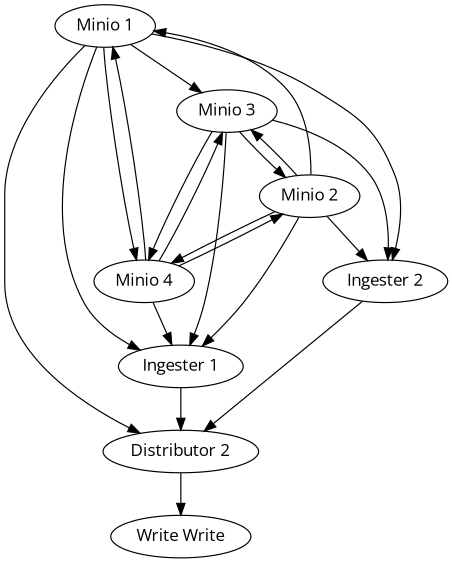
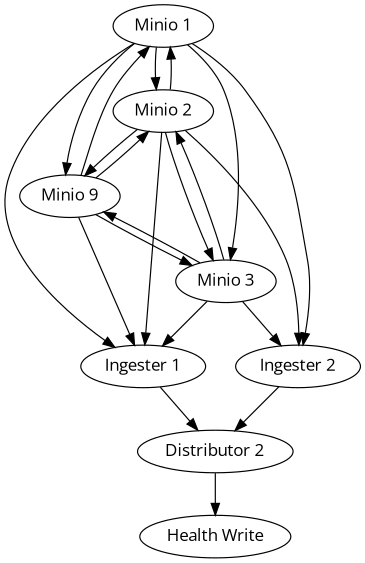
(5, 252) -> (155, 62)
(144, 281) -> (70, 196)
(181, 537) -> (215, 537)
